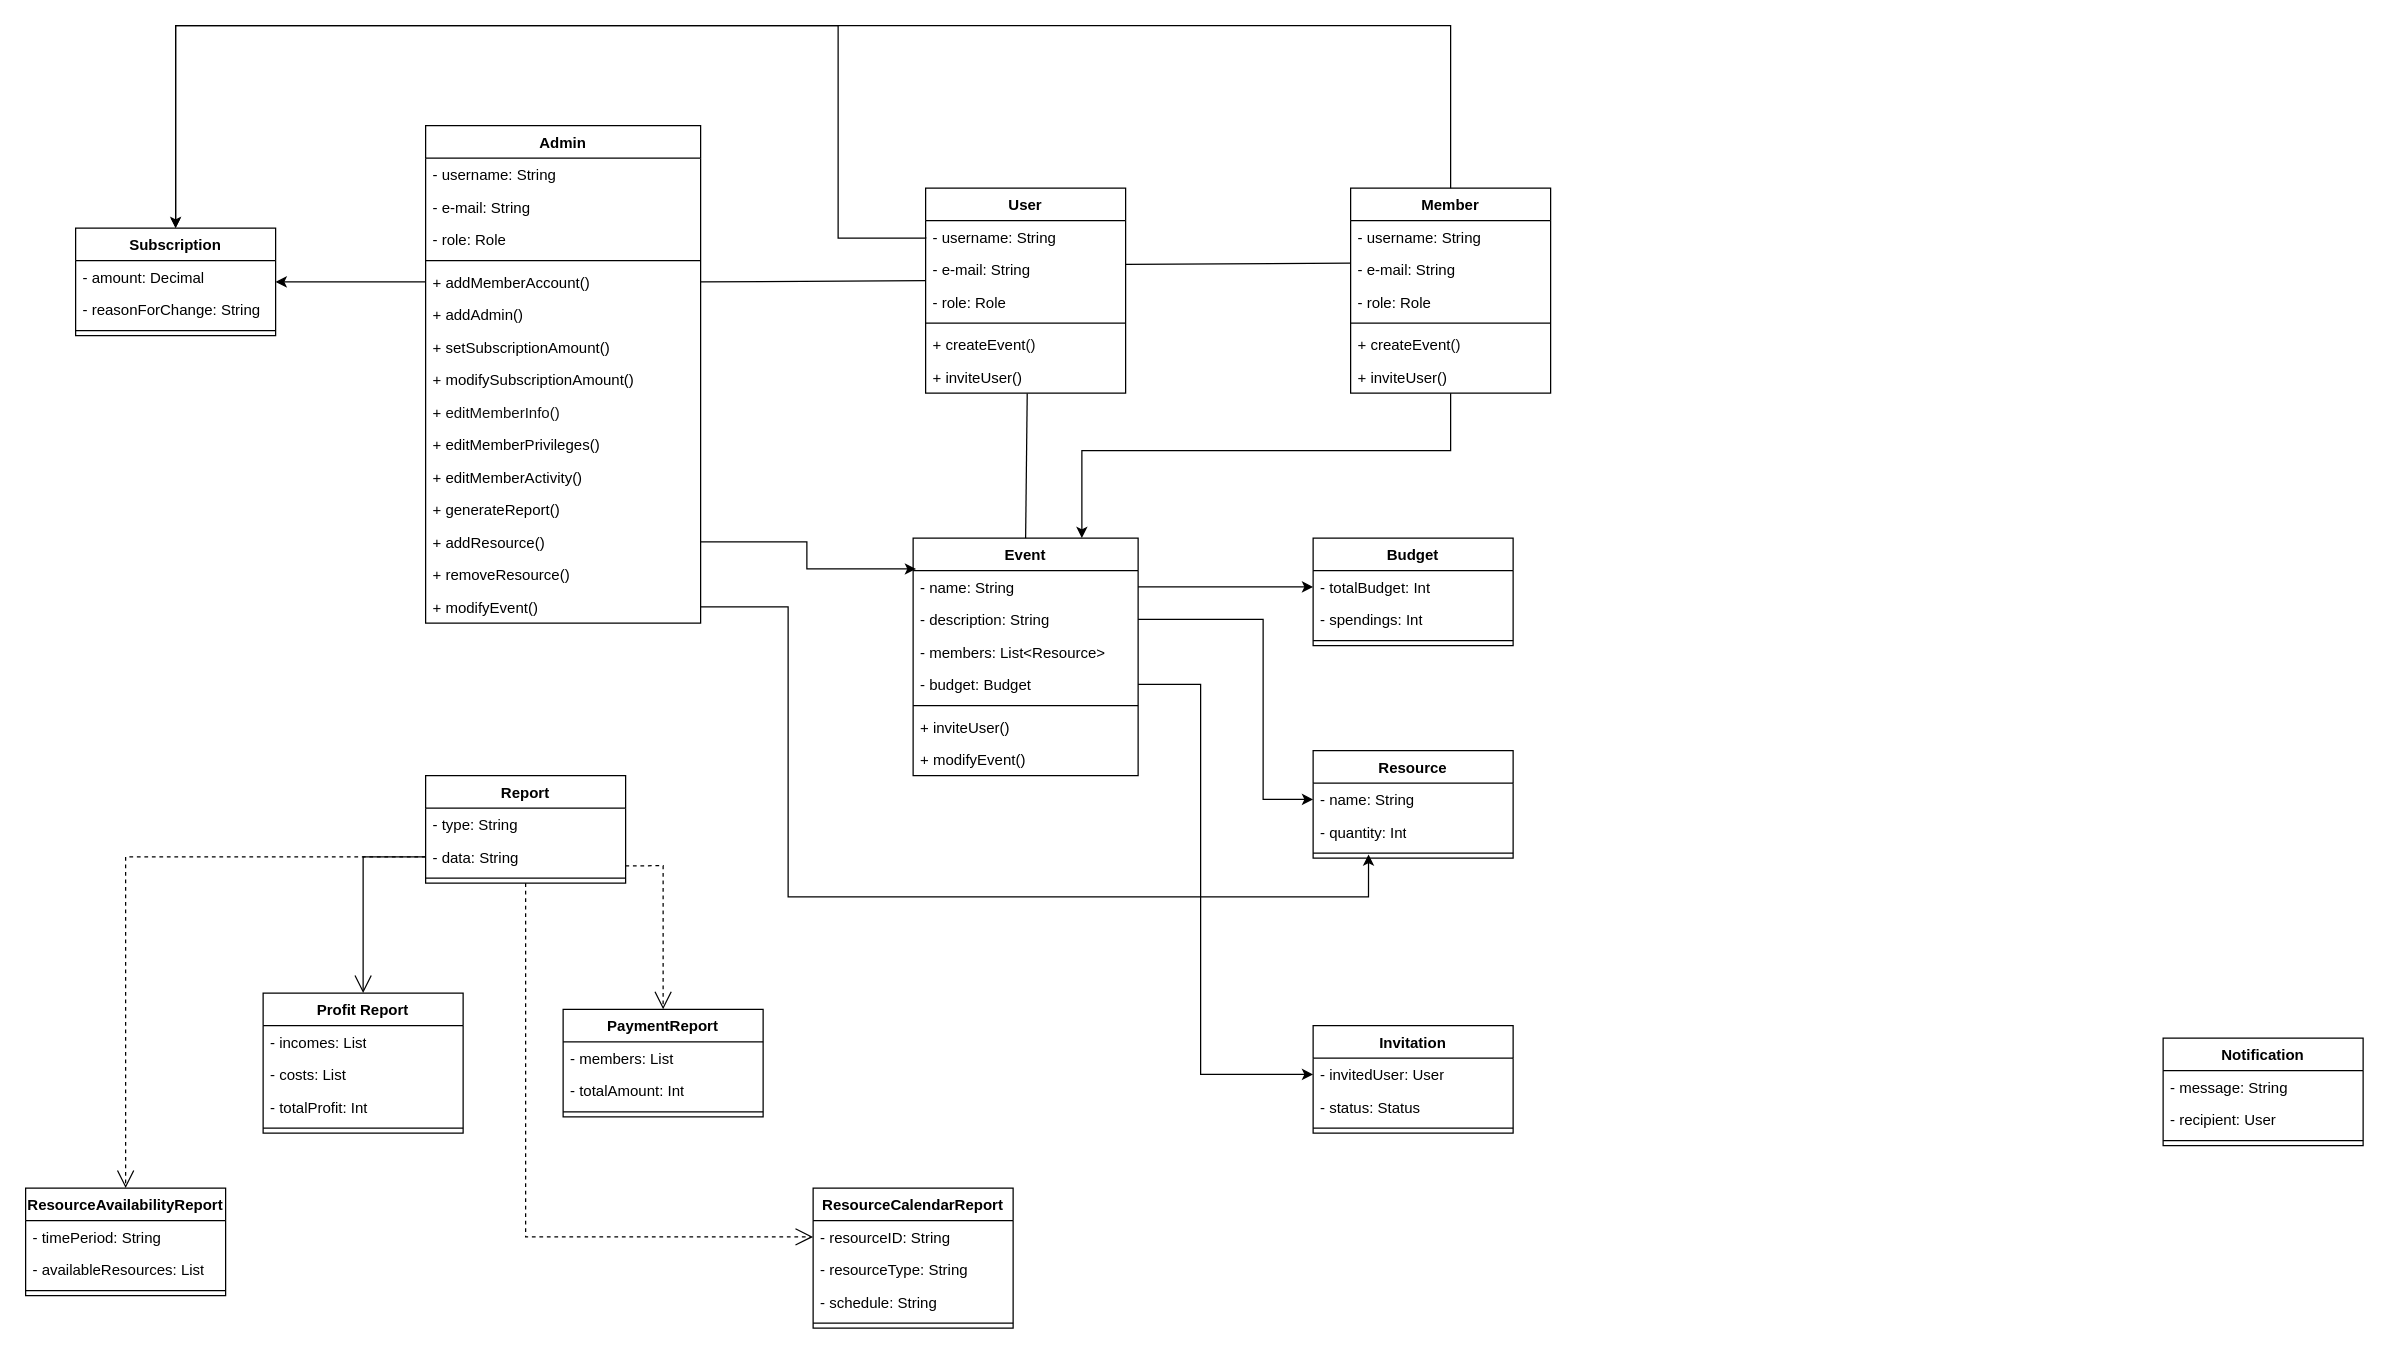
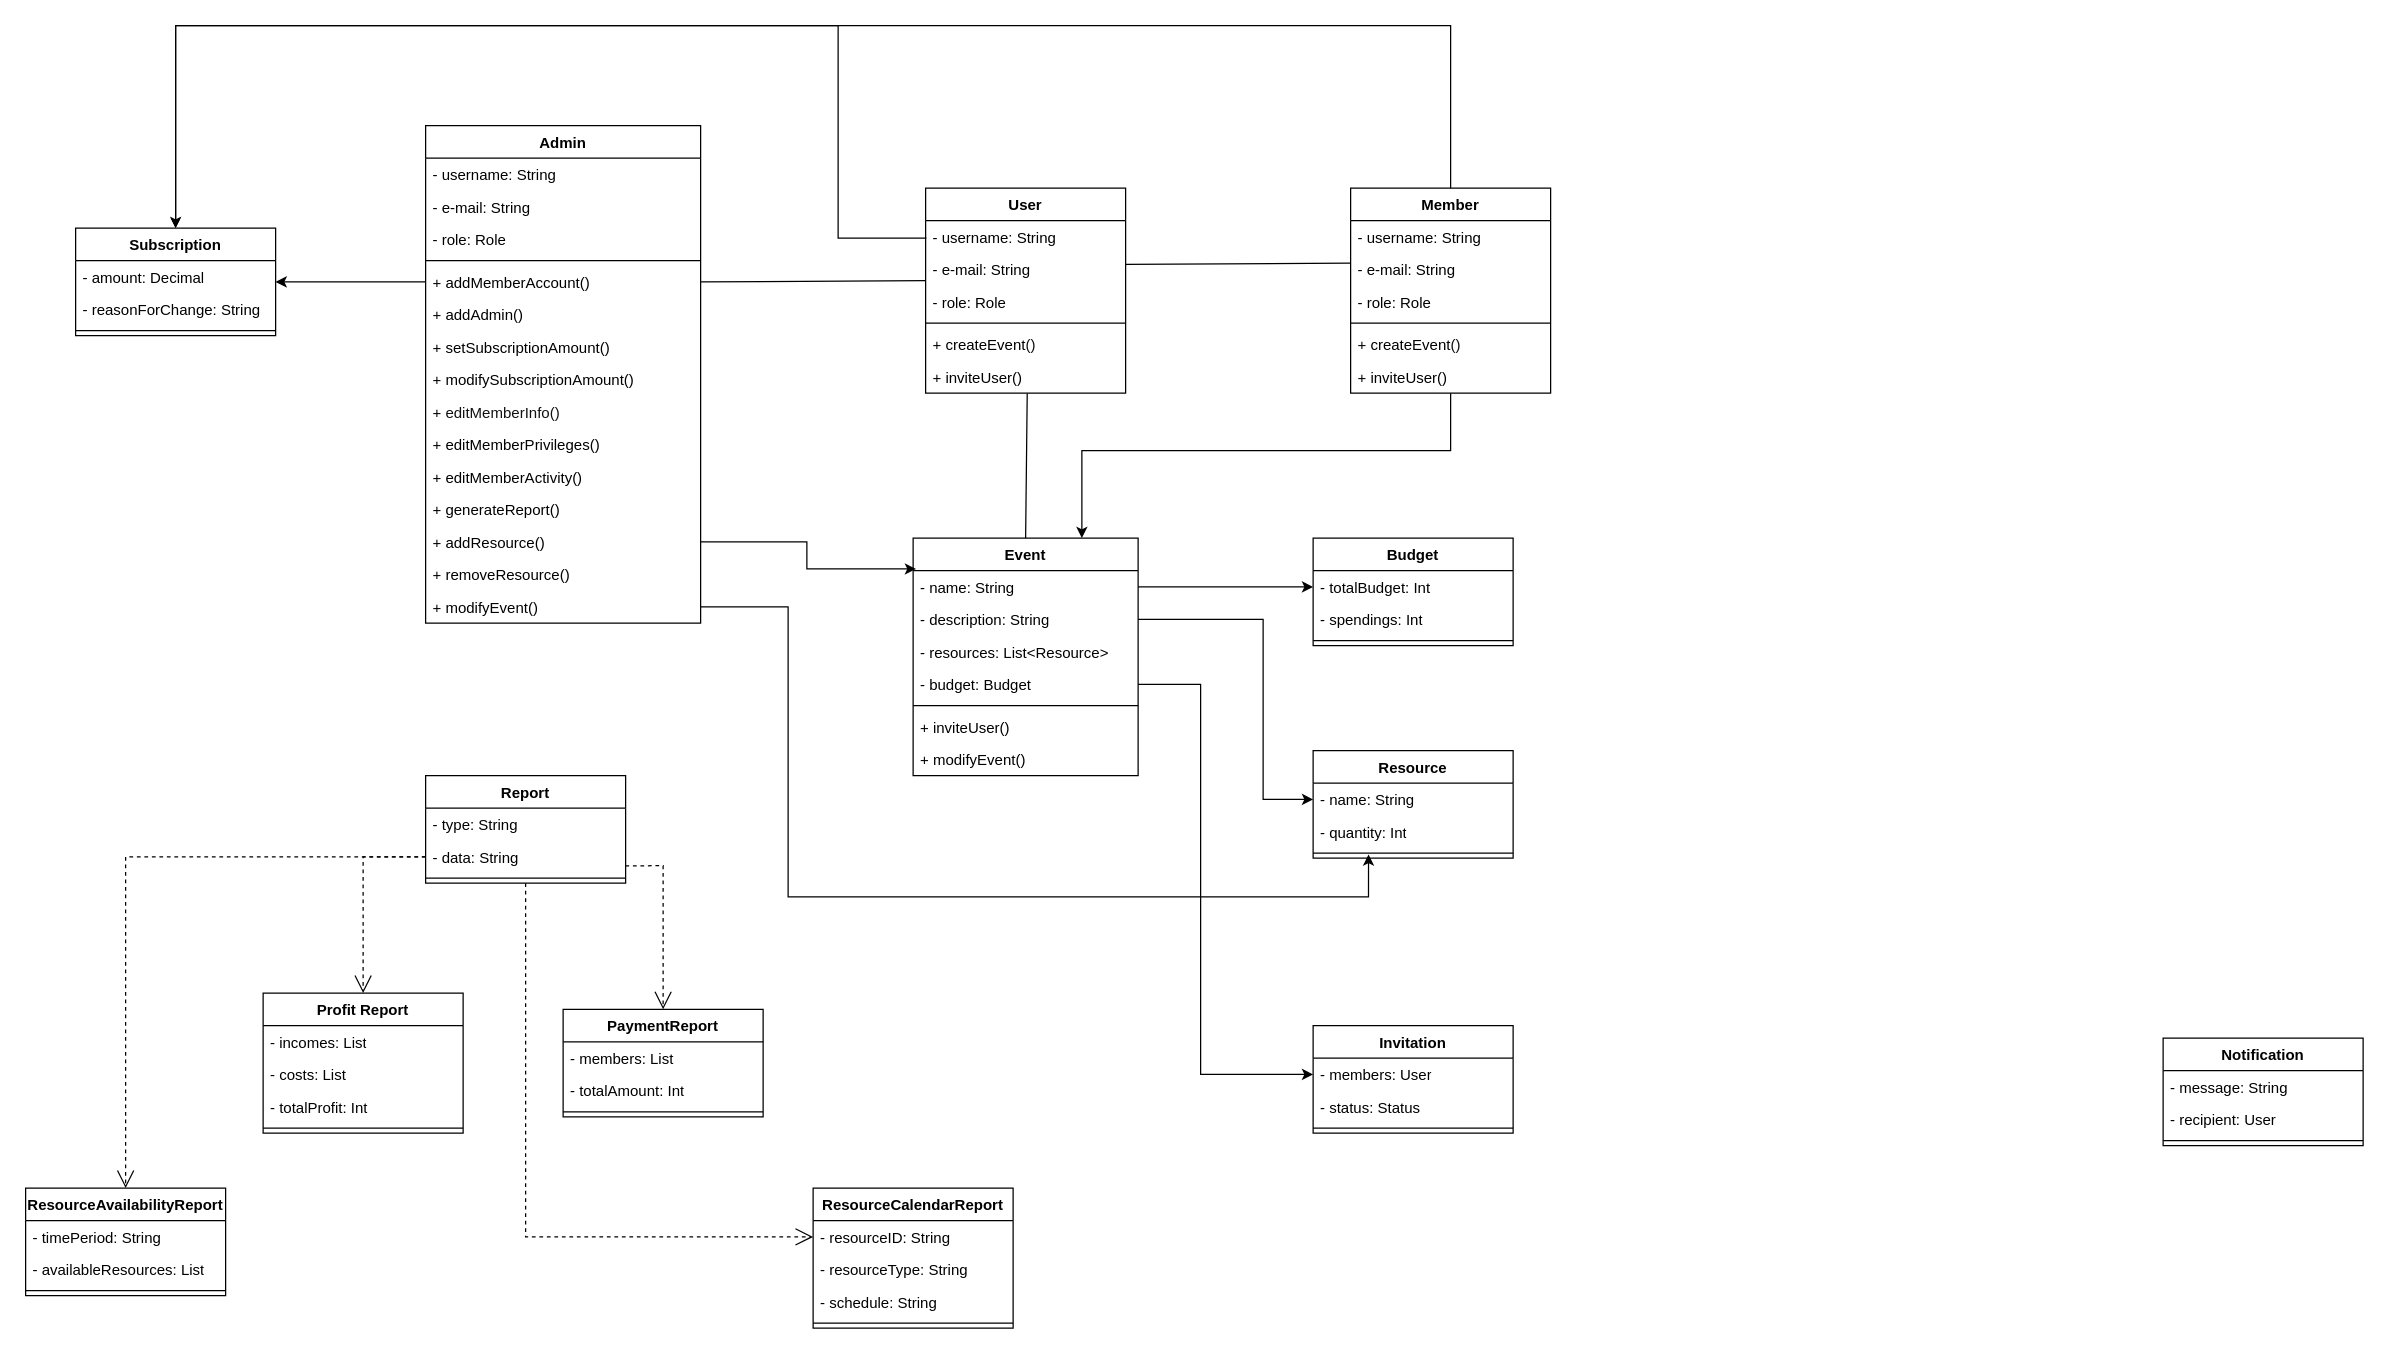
(1018, 653) -> (1026, 653)
(363, 924) -> (363, 924)
(1391, 1076) -> (1378, 1076)
